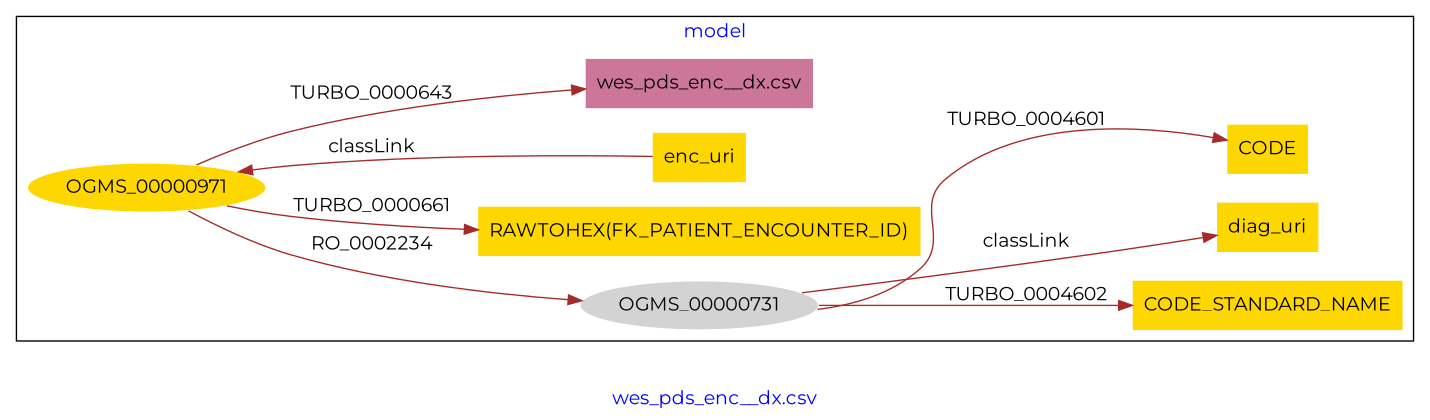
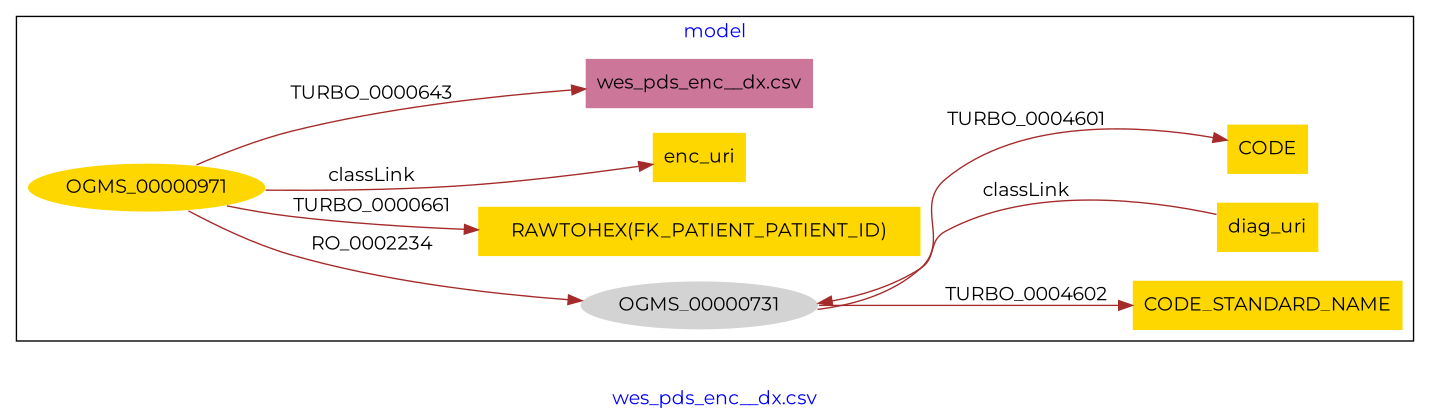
(452, 157) -> (453, 186)
(699, 231) -> (699, 231)
(1003, 267) -> (1009, 208)
